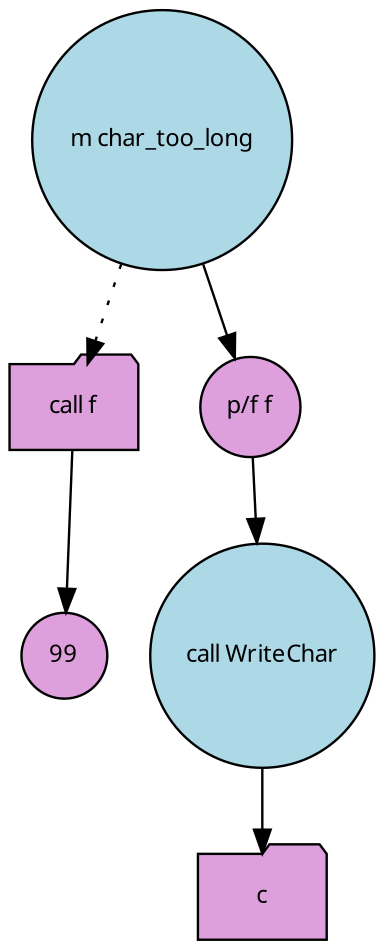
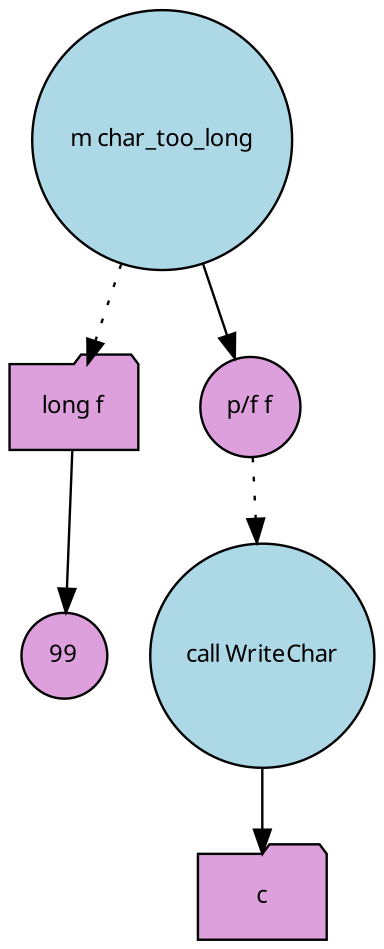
(74, 407) -> (74, 407)
(254, 488) -> (254, 488)
